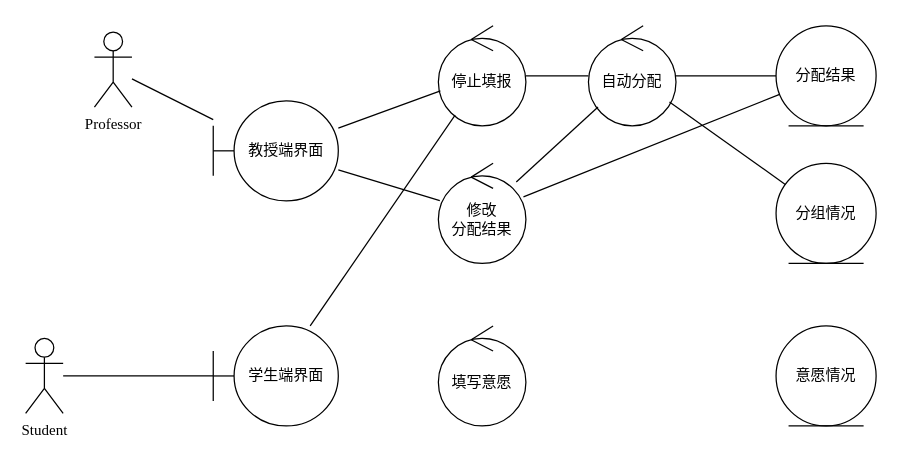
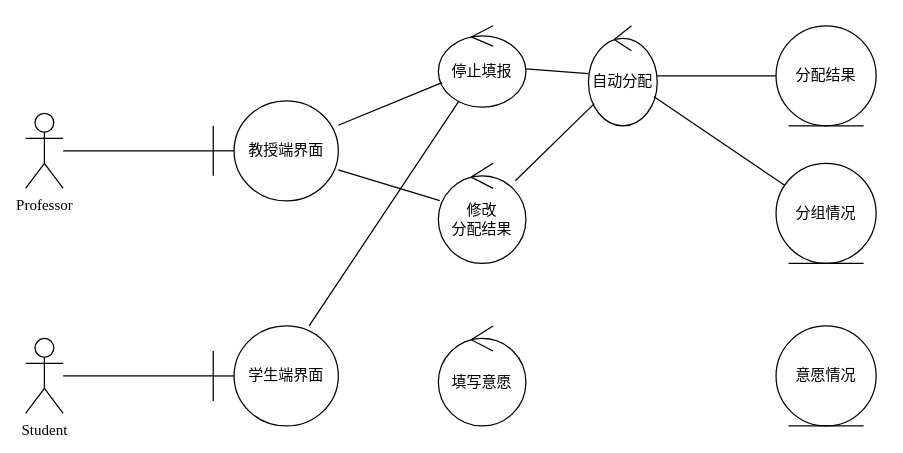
(113, 69) -> (44, 151)
(482, 76) -> (482, 66)
(632, 76) -> (623, 76)
(609, 162) -> none
